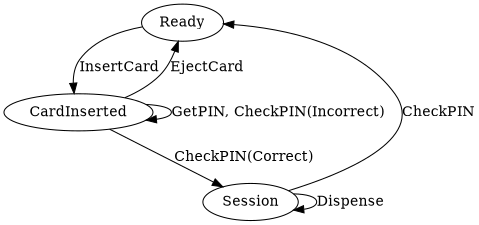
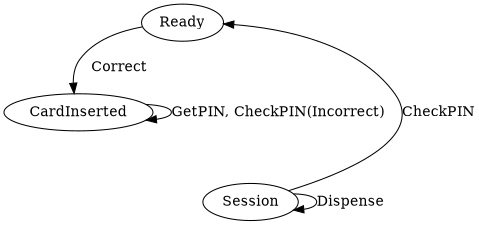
(120, 68) -> (120, 68)
(155, 80) -> none
(161, 156) -> none
